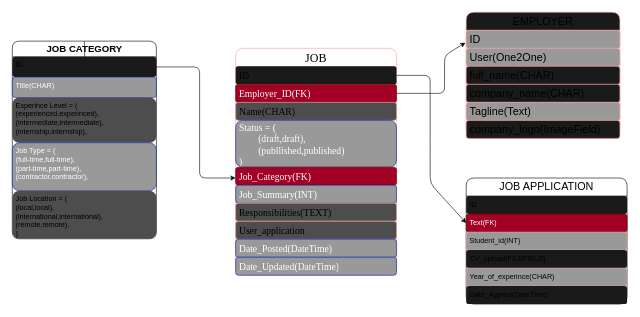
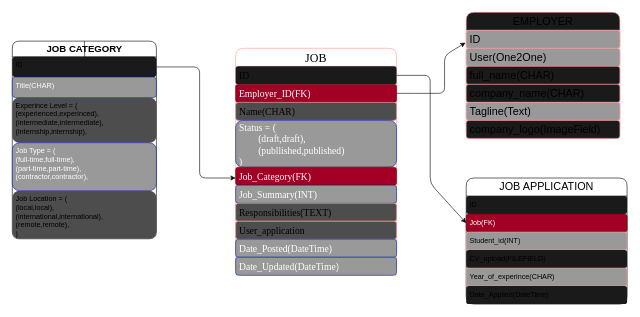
(486, 223) -> (484, 223)
